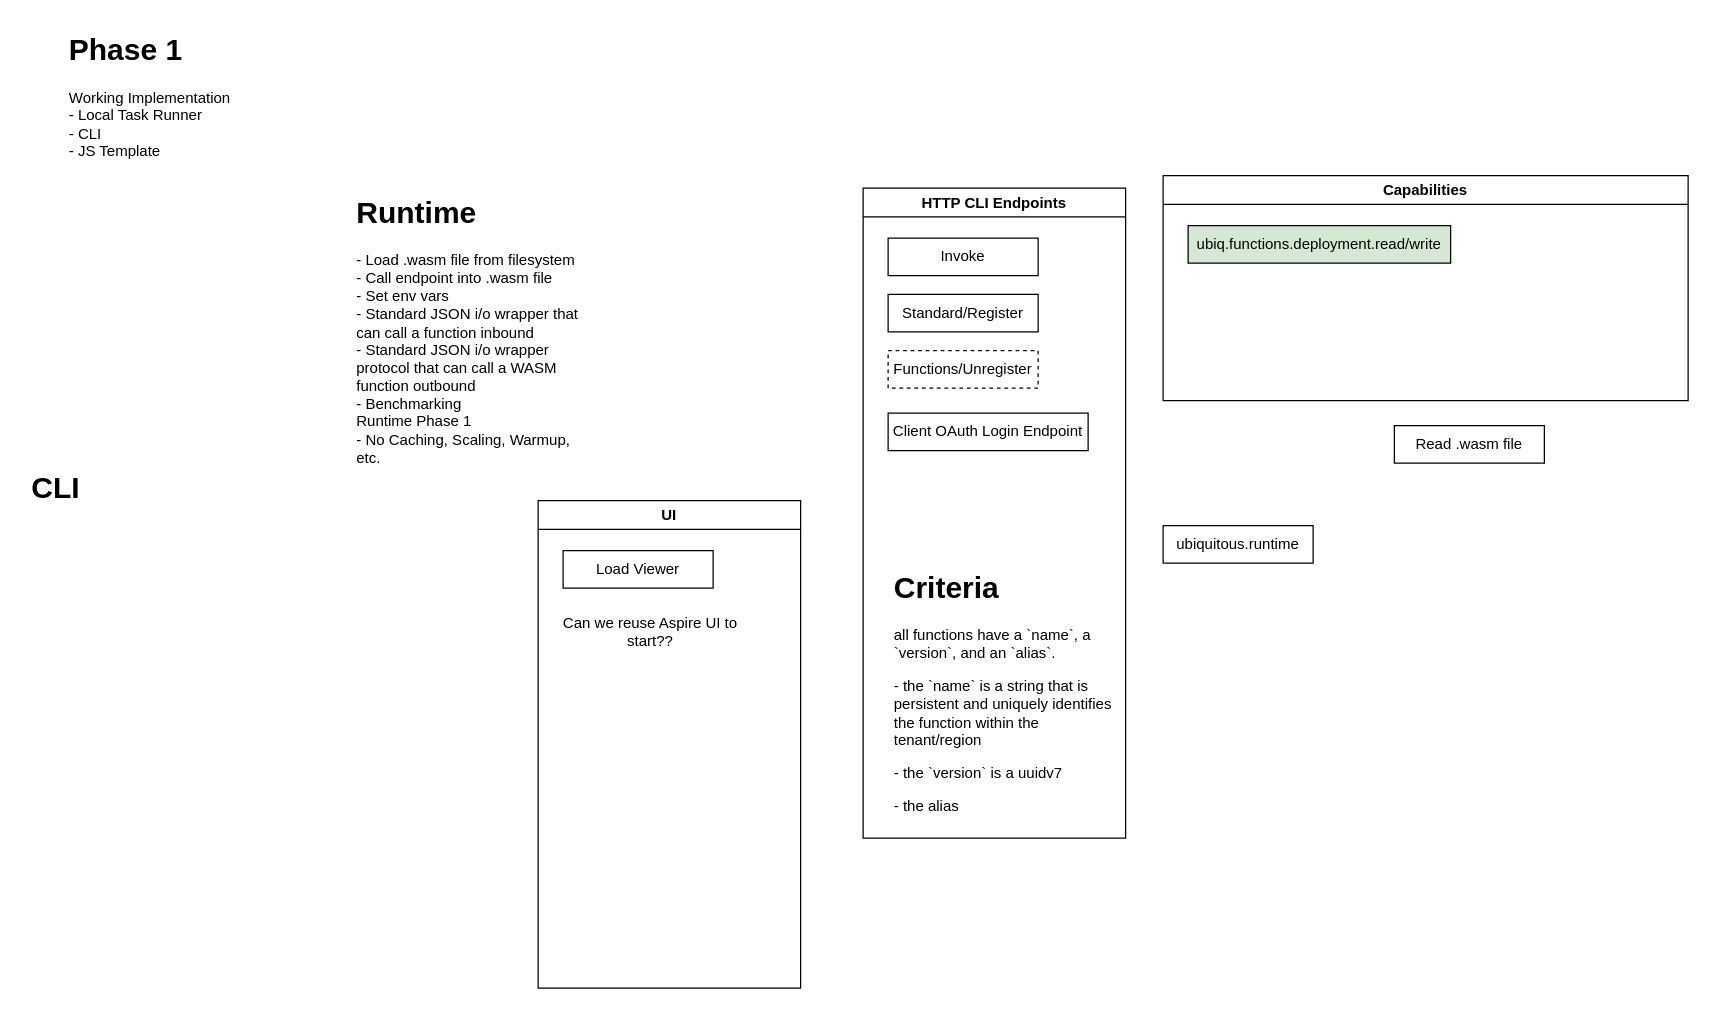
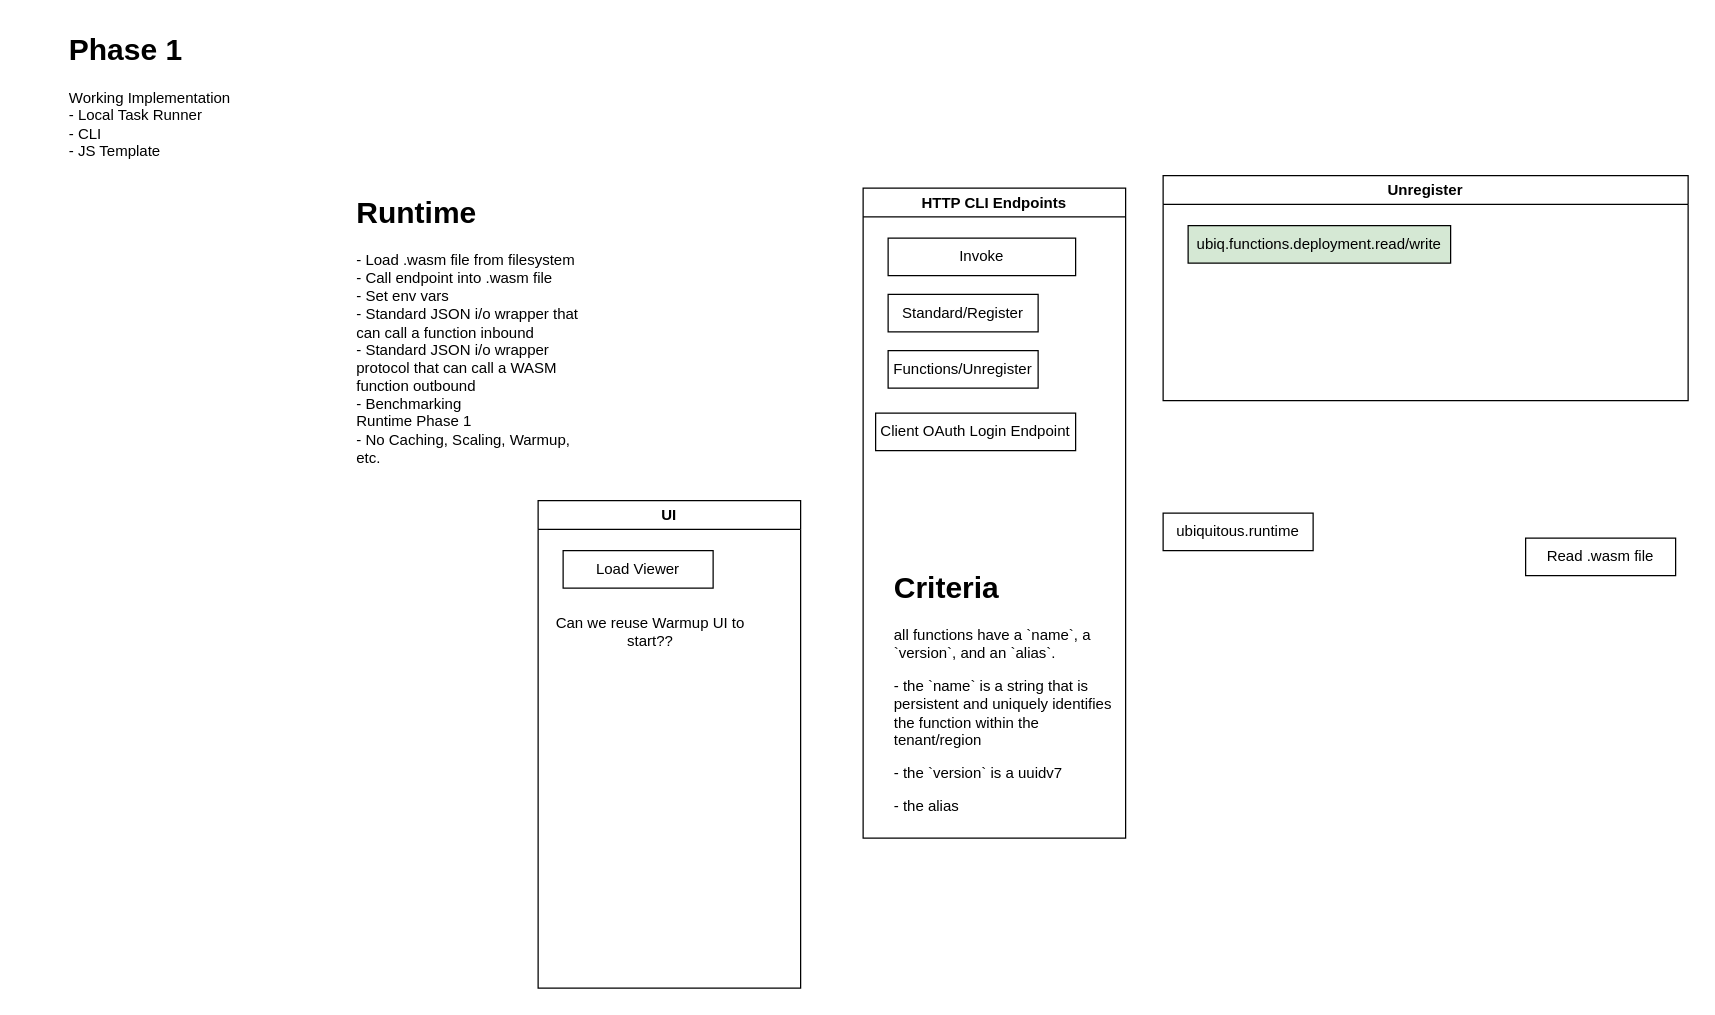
(1426, 191) -> (1426, 191)
(963, 257) -> (982, 257)
(963, 369) -> (963, 369)
(988, 432) -> (976, 432)
(1469, 444) -> (1601, 557)
(144, 538) -> none
(1238, 544) -> (1238, 532)
(651, 632) -> (651, 632)
